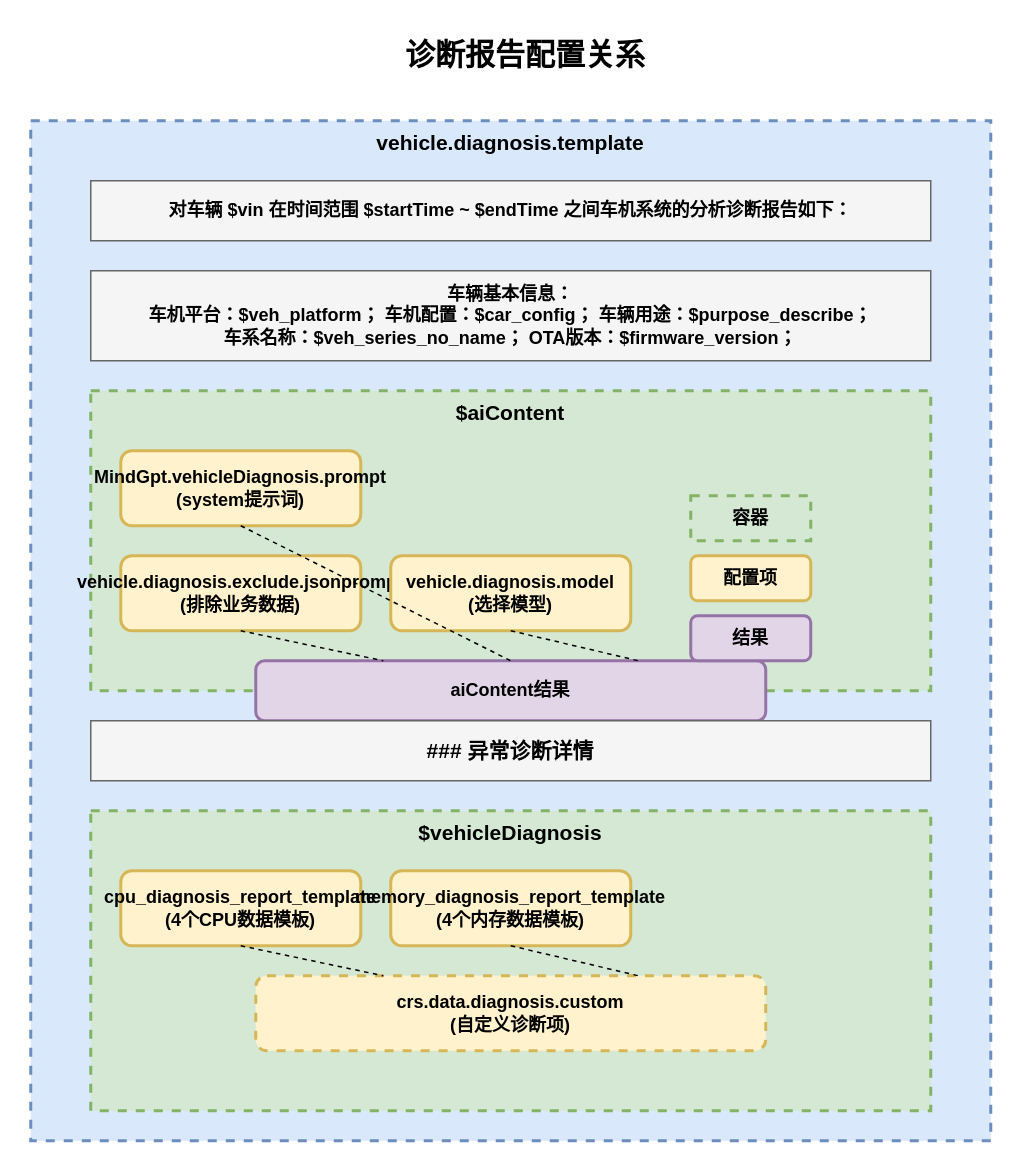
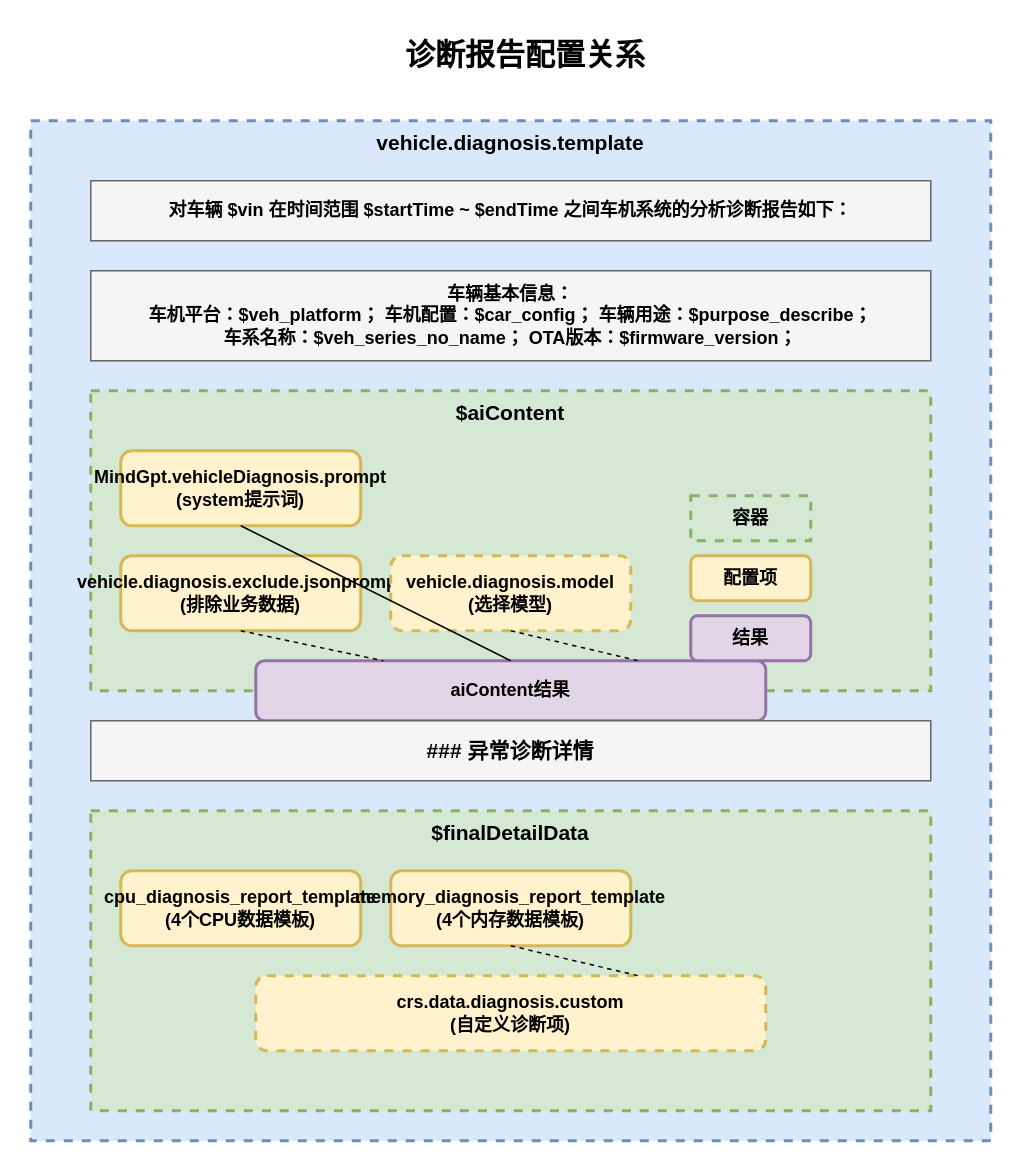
(374, 593) -> (374, 593)
(511, 593) -> (511, 593)
(511, 834) -> (511, 834)
(312, 961) -> none
